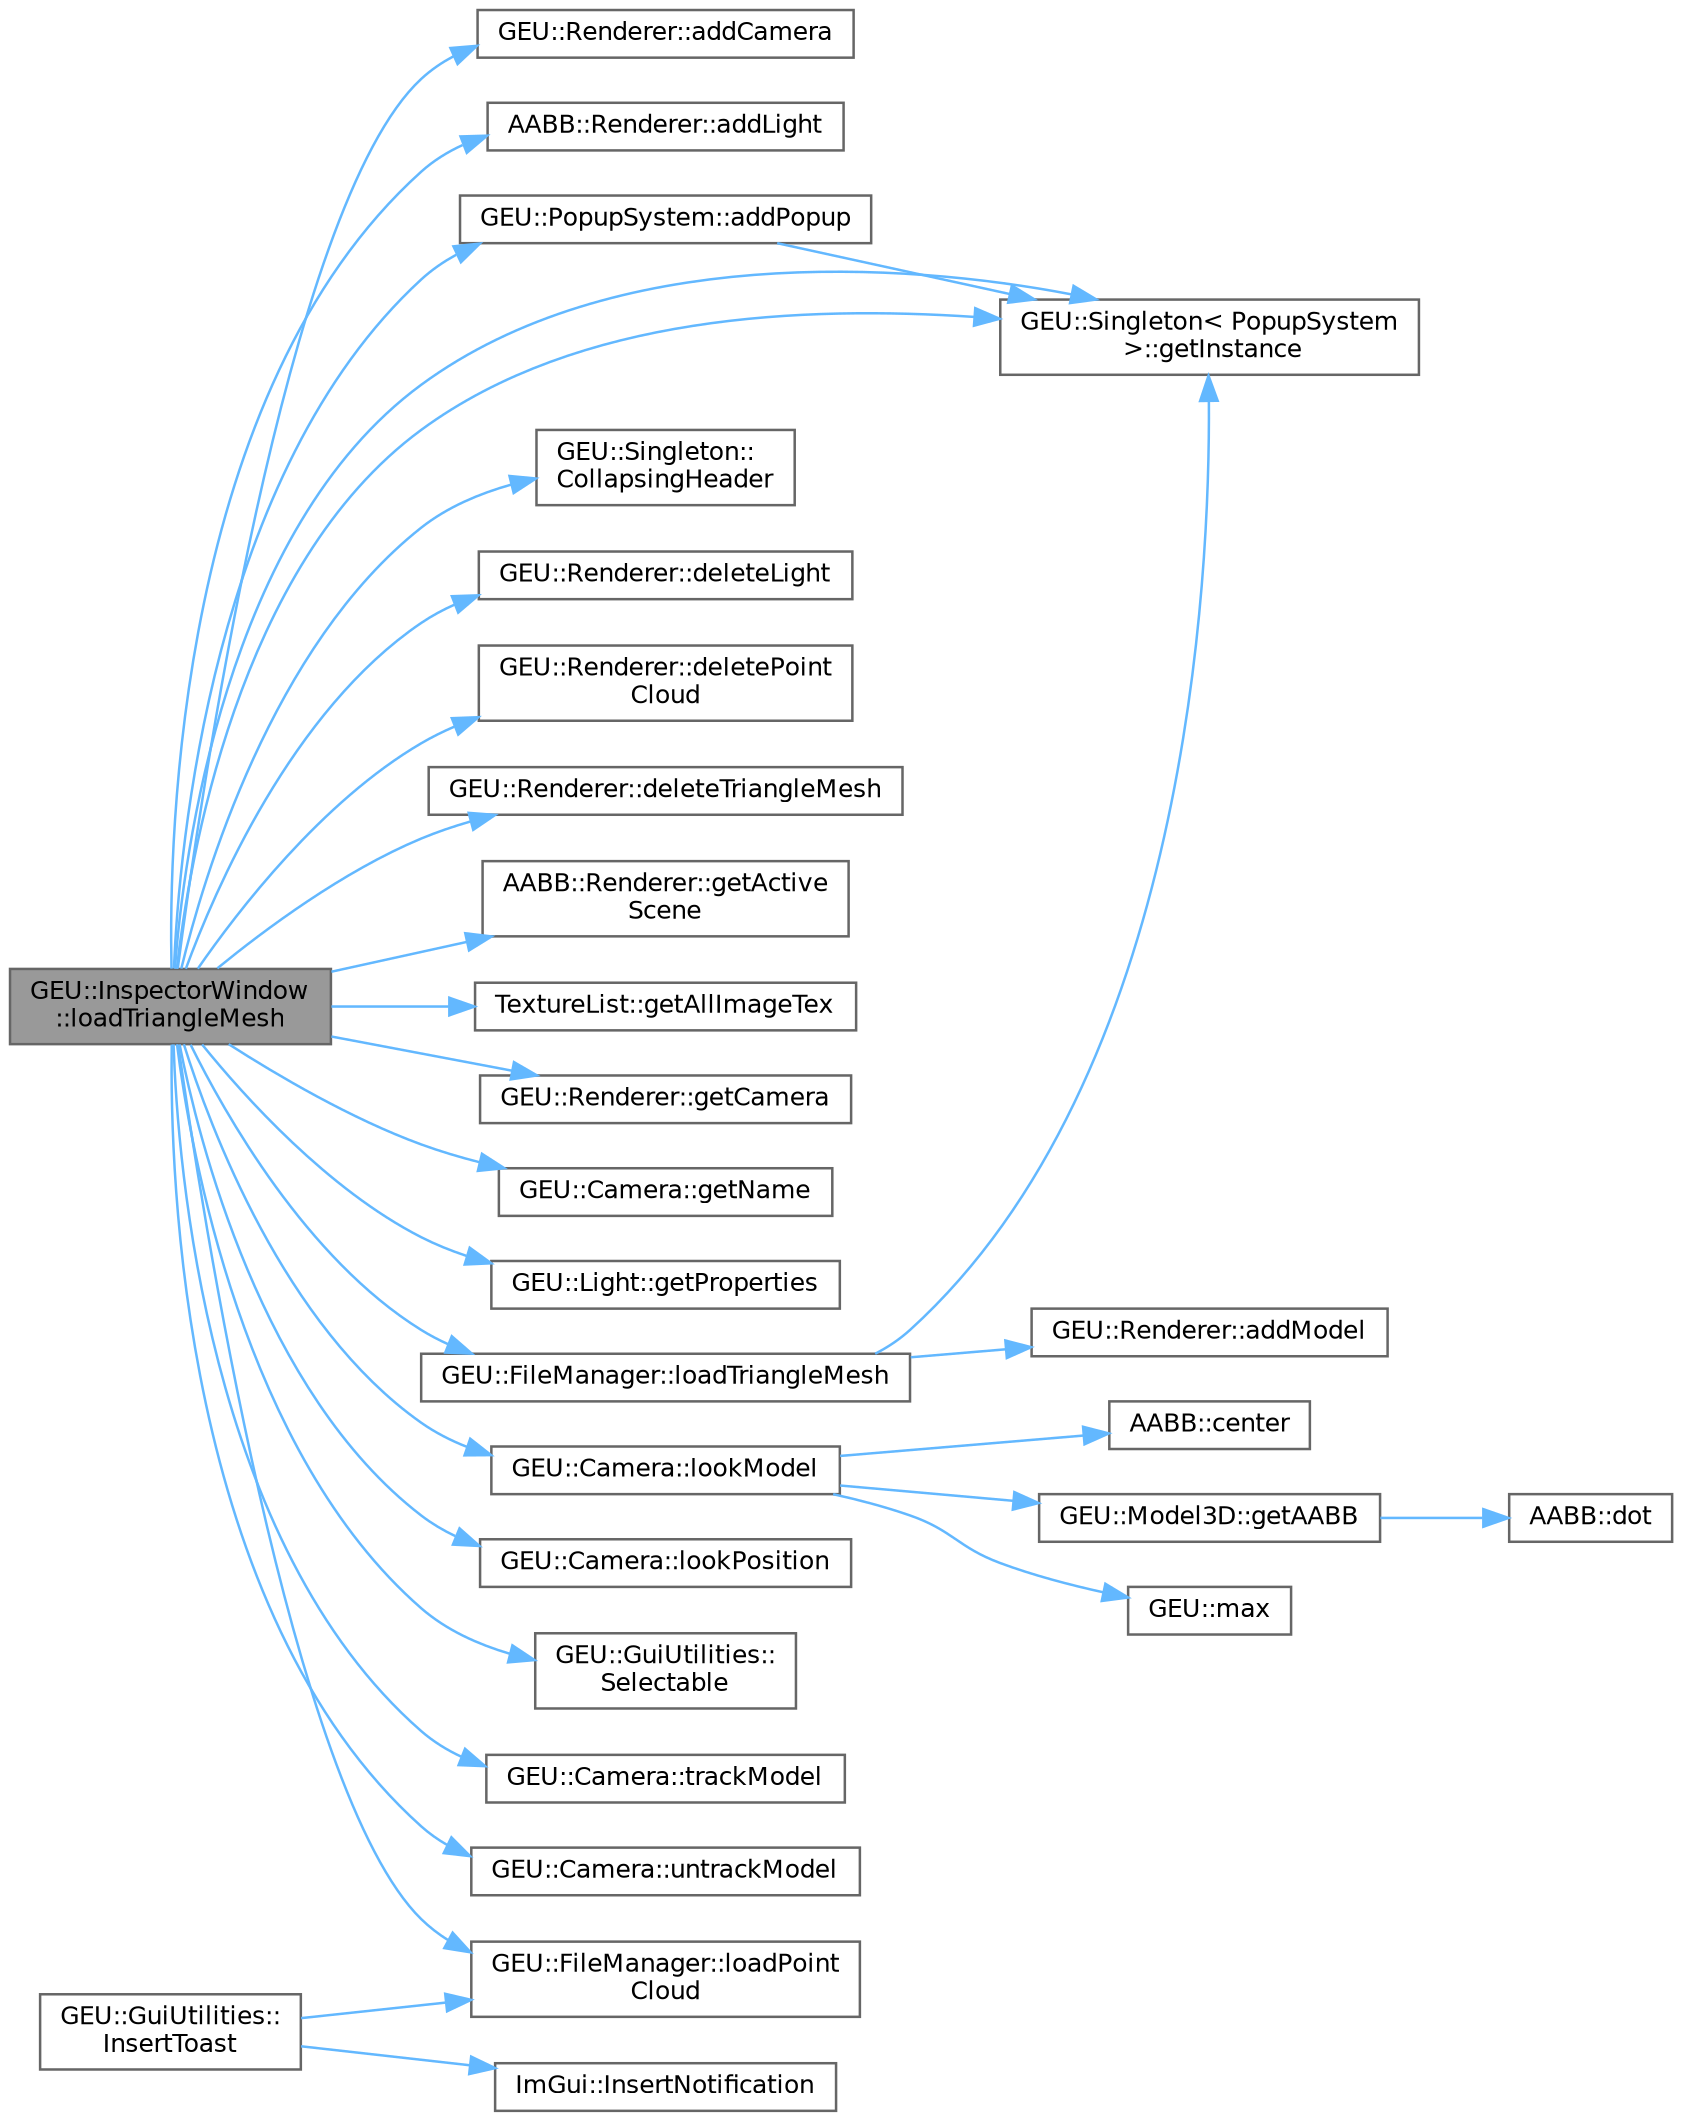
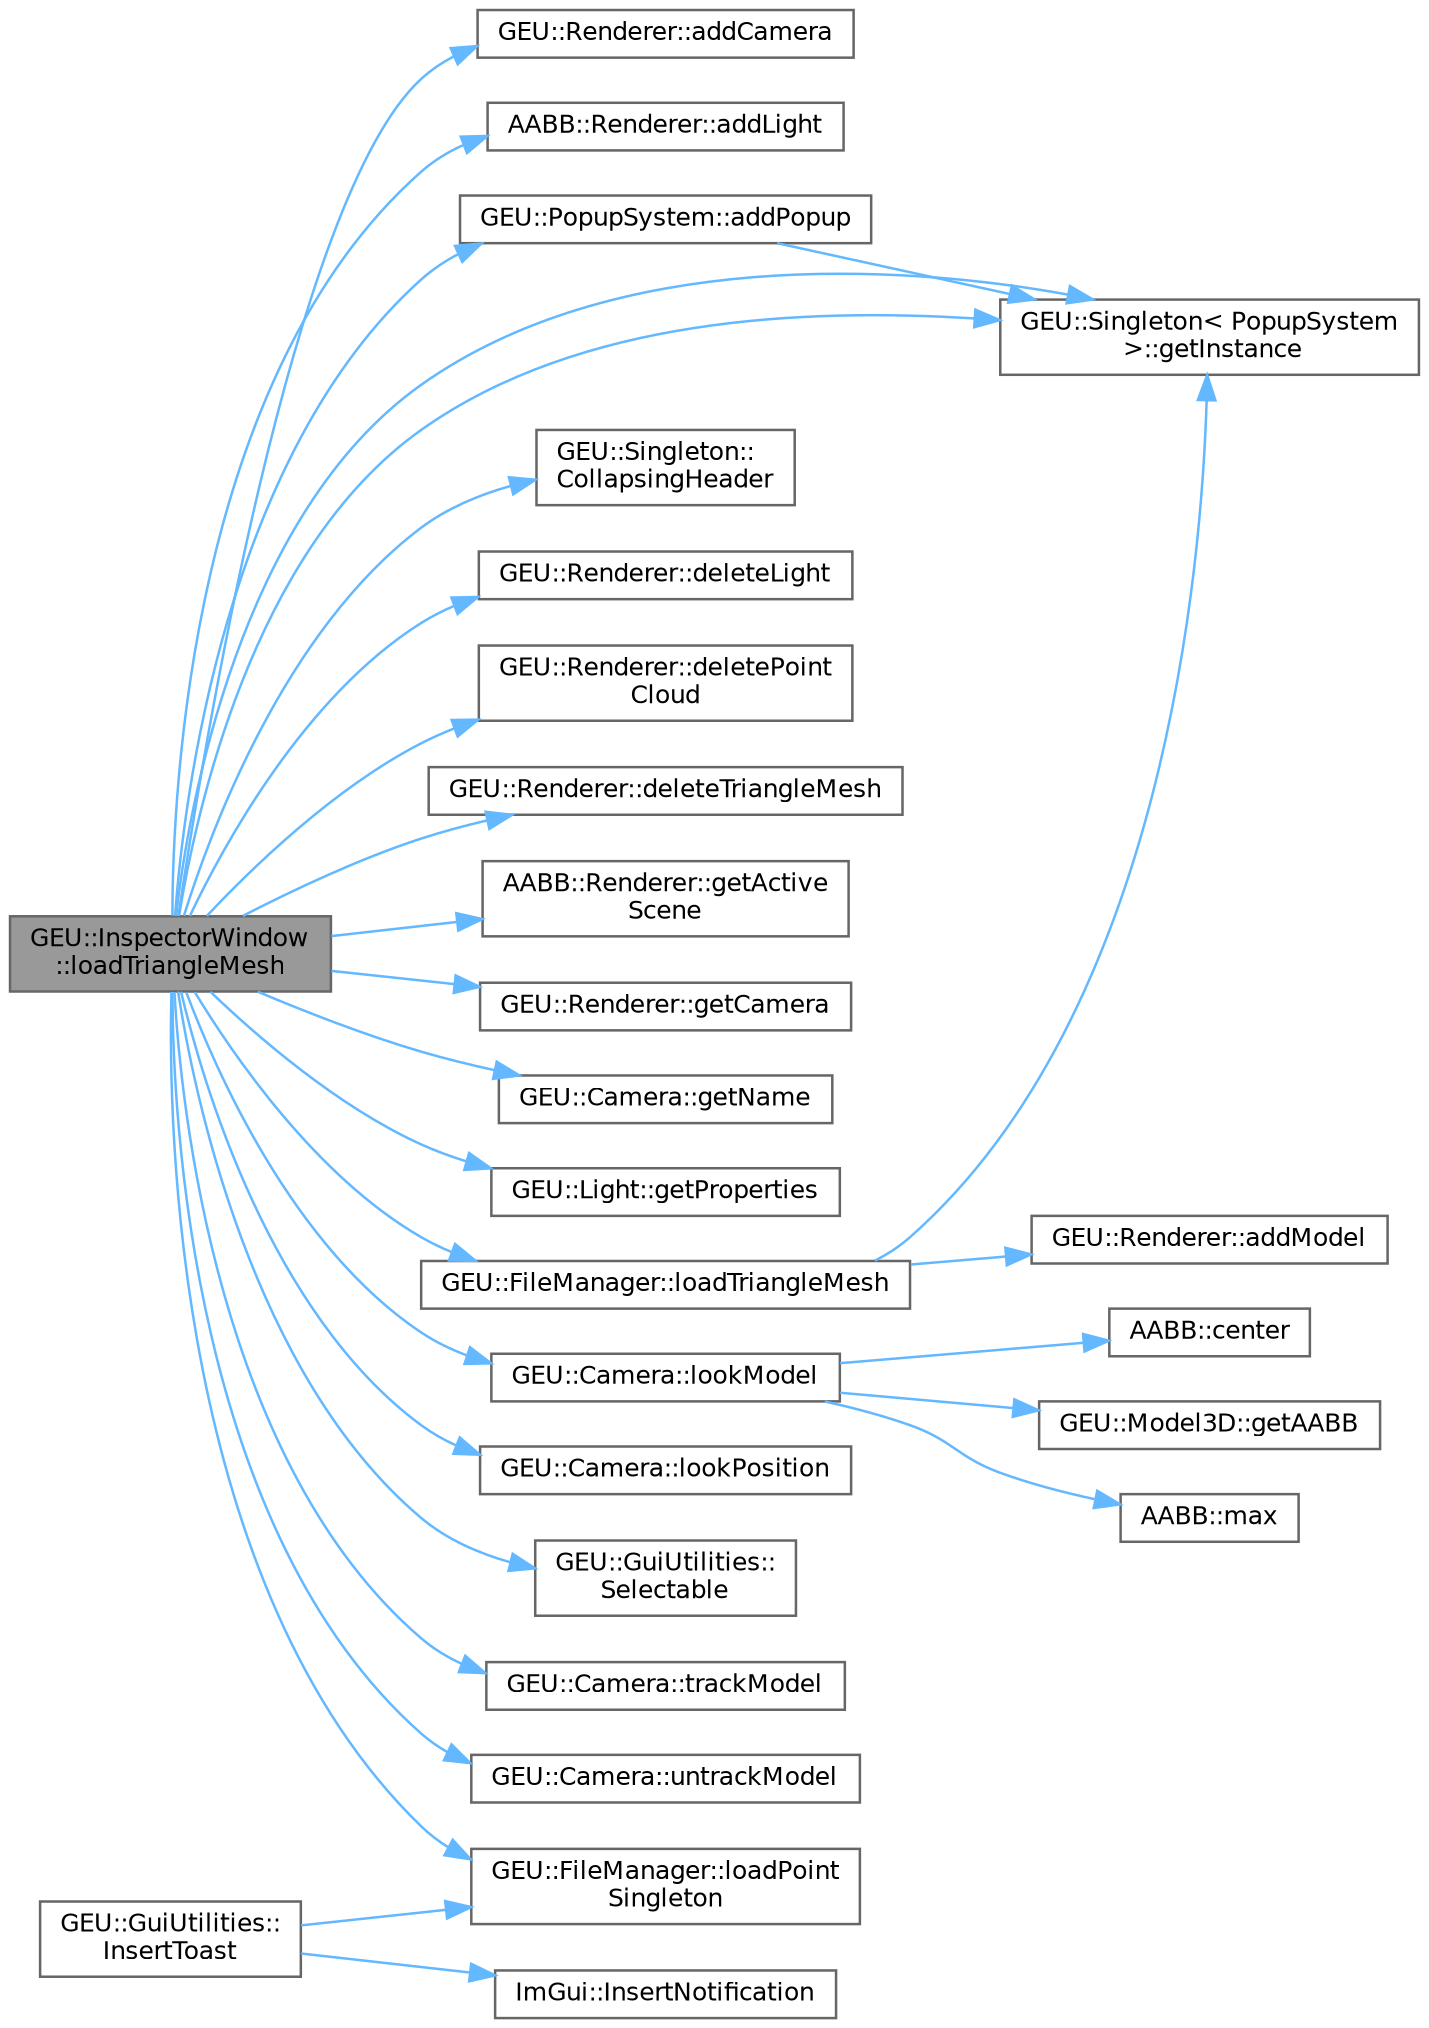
(666, 1007) -> none
(1591, 1518) -> none
(1210, 1611) -> (1210, 1518)
(666, 1979) -> (666, 1886)
